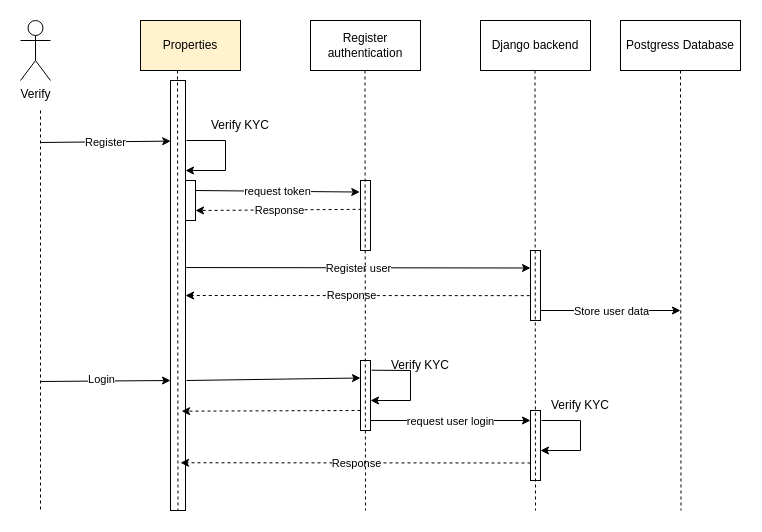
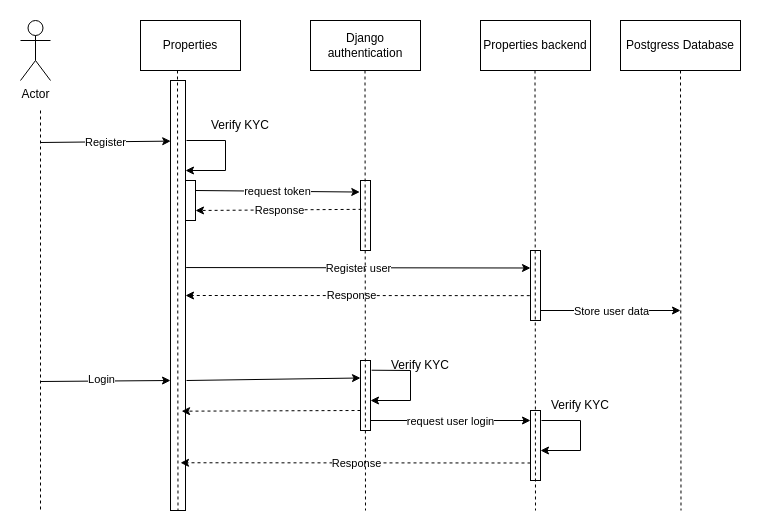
(191, 46) -> (191, 46)
(366, 46) -> (366, 46)
(536, 46) -> (536, 46)
(36, 95) -> (36, 95)
